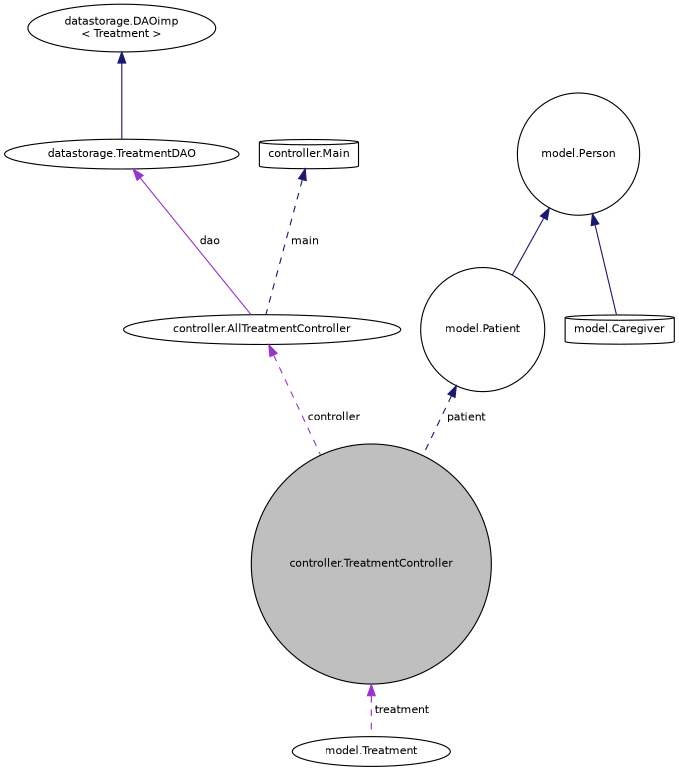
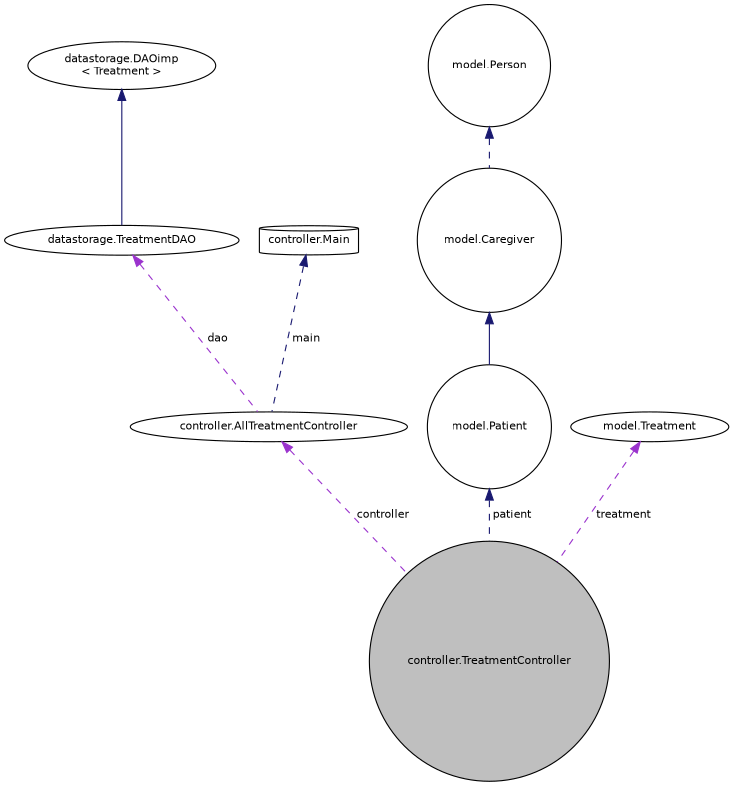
(196, 246) -> (199, 338)
(528, 247) -> (489, 344)
(606, 270) -> (489, 153)
(620, 330) -> (489, 240)
(371, 716) -> (595, 507)
